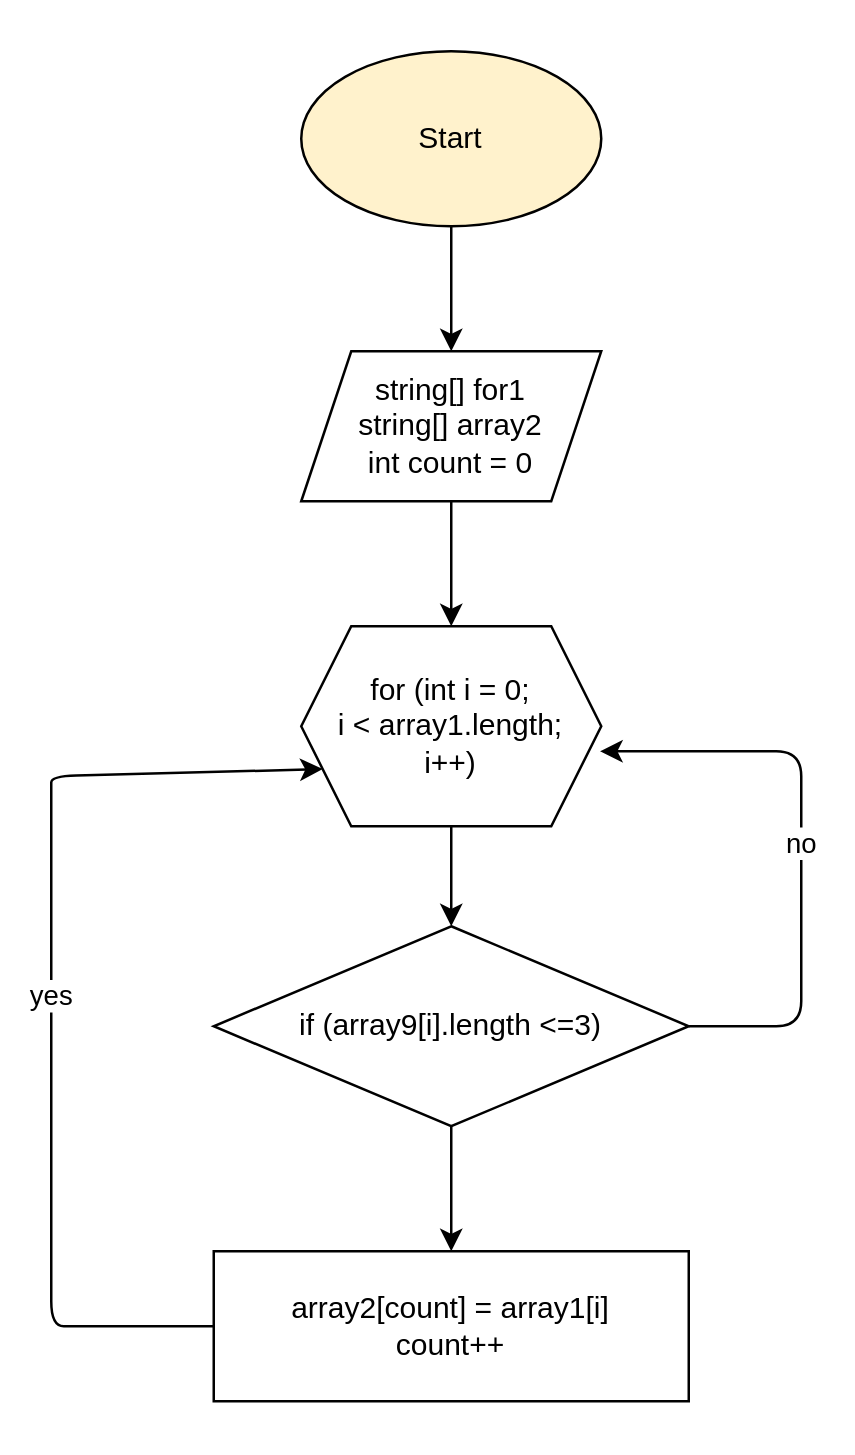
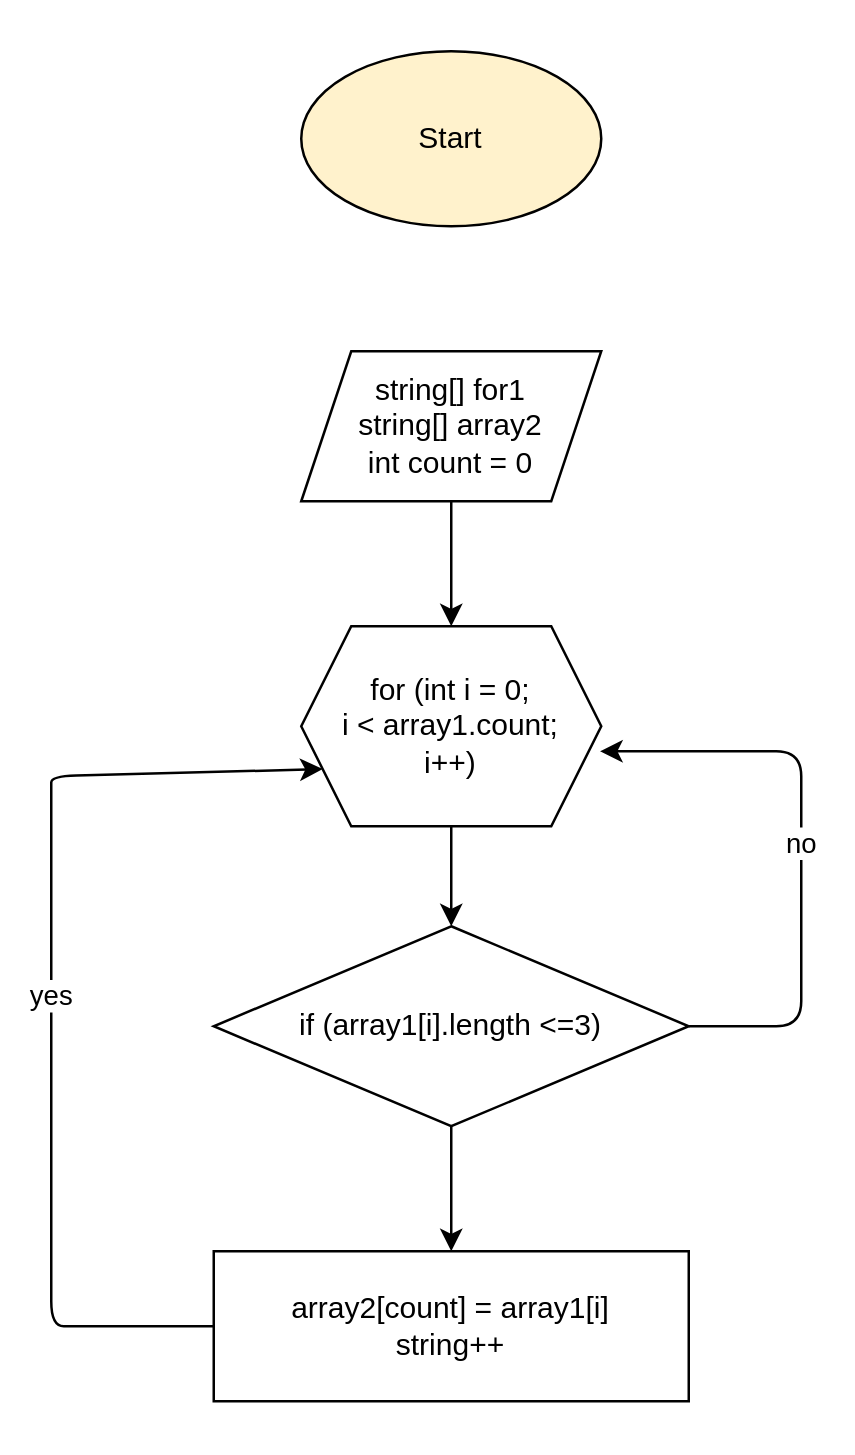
(451, 280) -> none
(451, 726) -> (451, 726)
(451, 1026) -> (451, 1026)
(451, 1326) -> (451, 1326)
